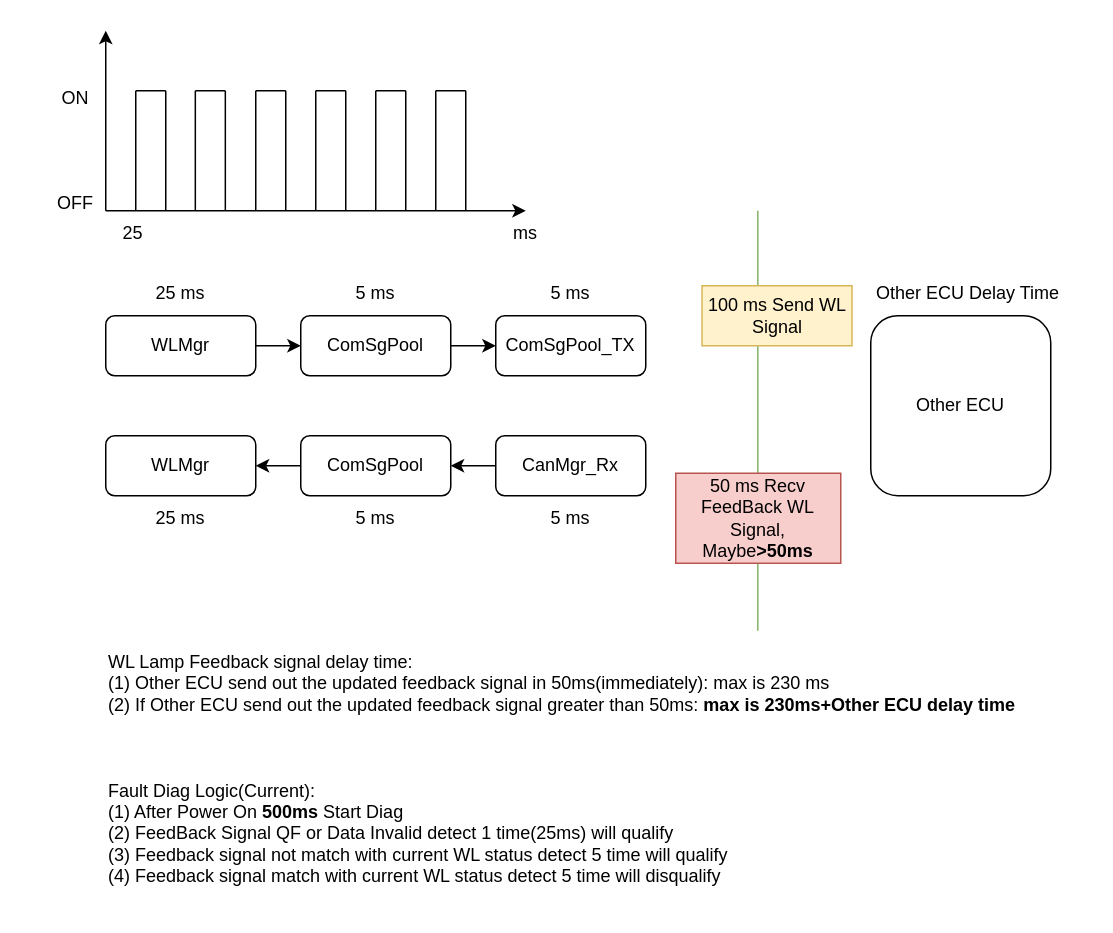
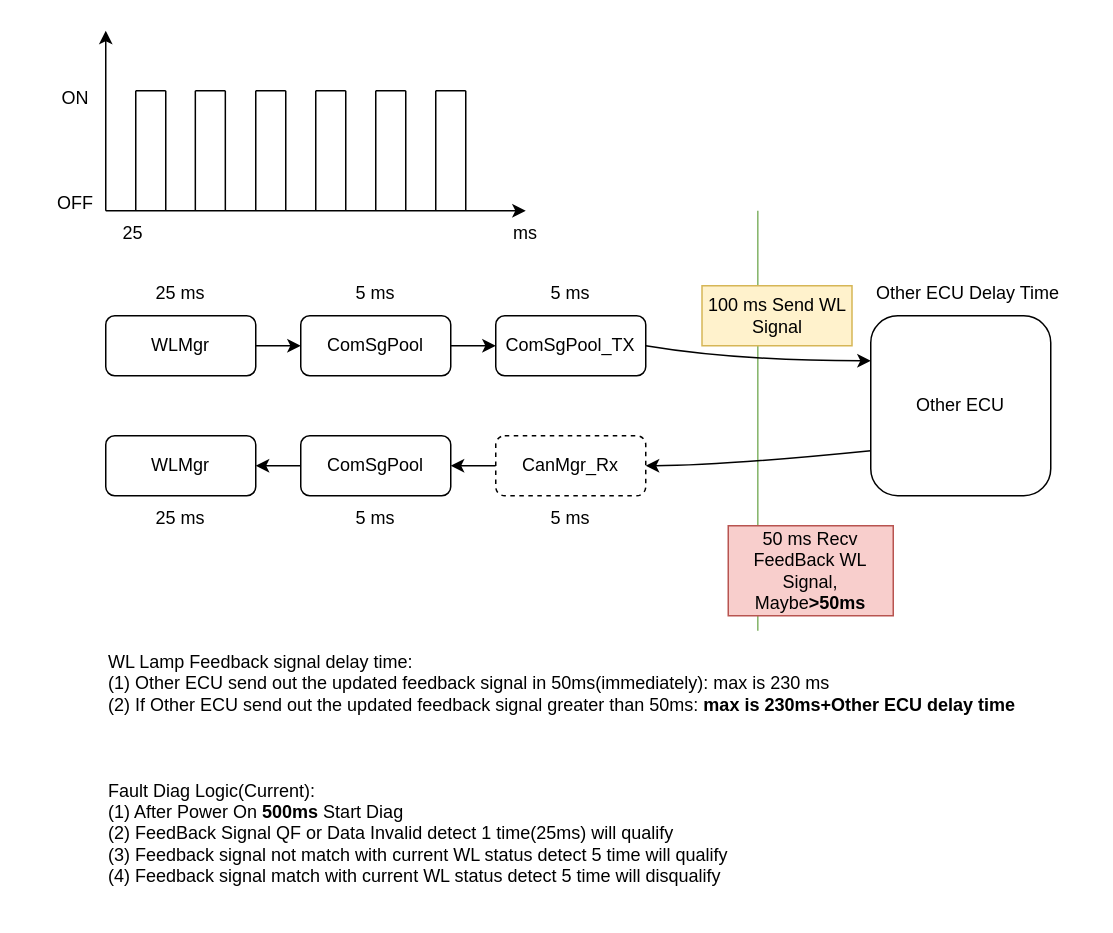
none -> (753, 358)
none -> (764, 460)
(571, 466) -> (571, 466)
(758, 518) -> (811, 571)
